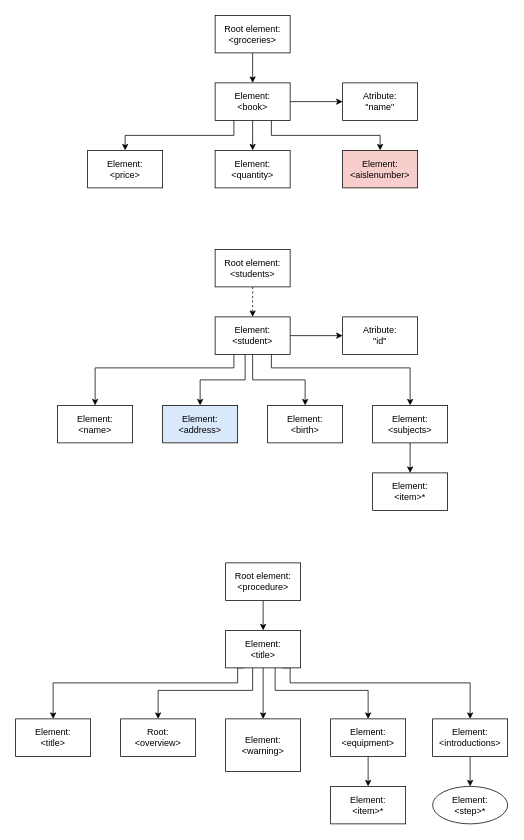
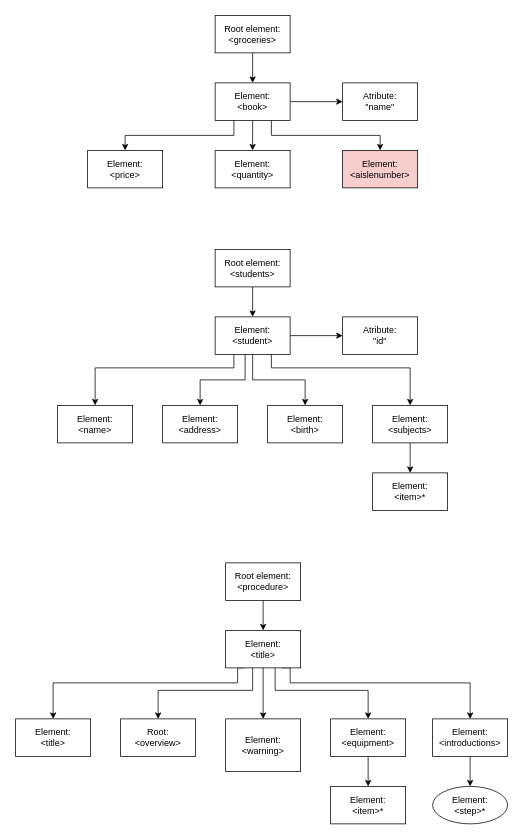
(252, 298) -> (252, 298)
(200, 424) -> (200, 424)
